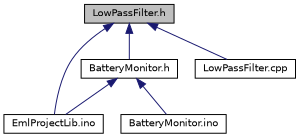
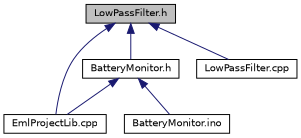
(54, 124) -> (55, 124)
